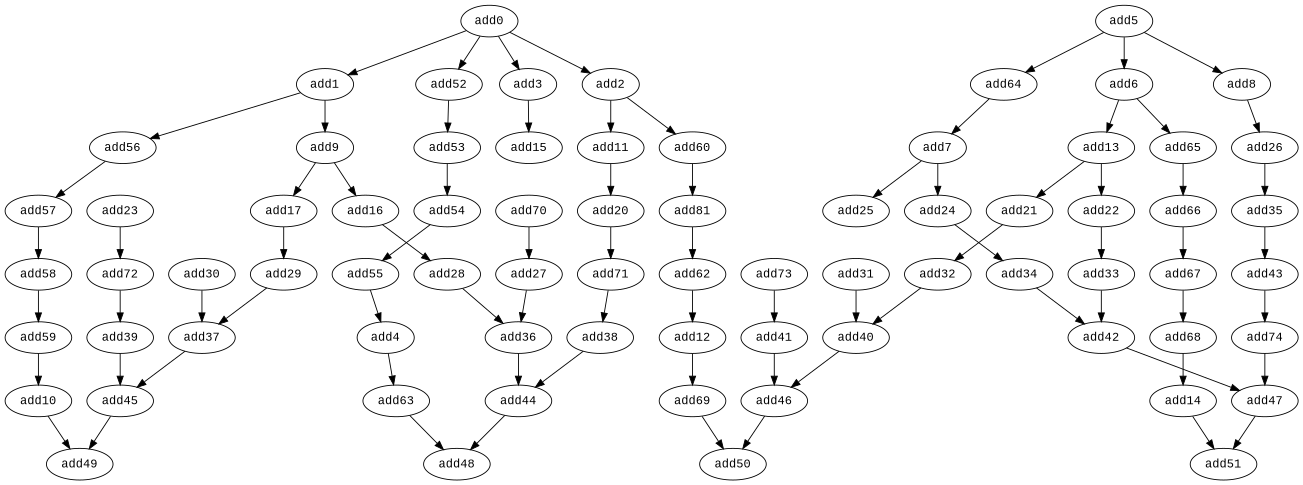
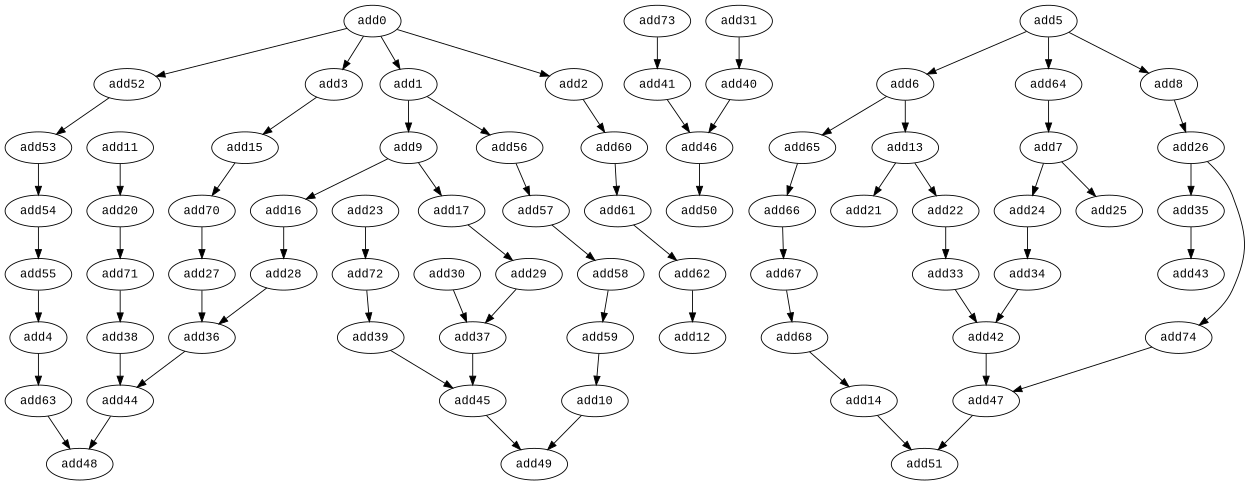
(611, 112) -> none
none -> (226, 175)
(693, 211) -> (618, 211)
(938, 274) -> none
(1265, 302) -> (1244, 242)
(693, 401) -> none
